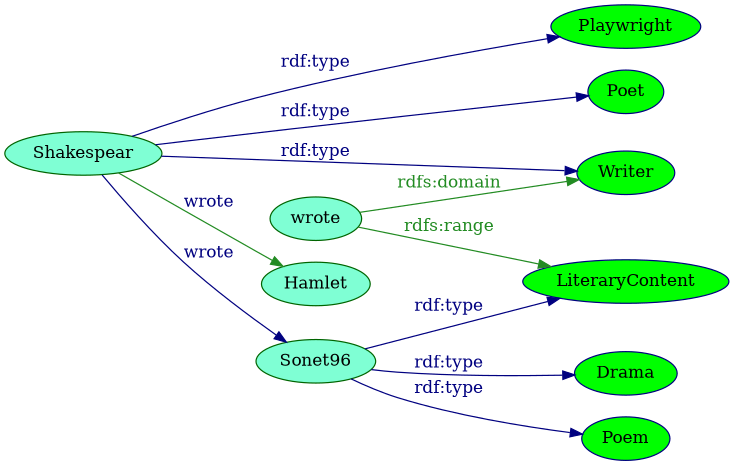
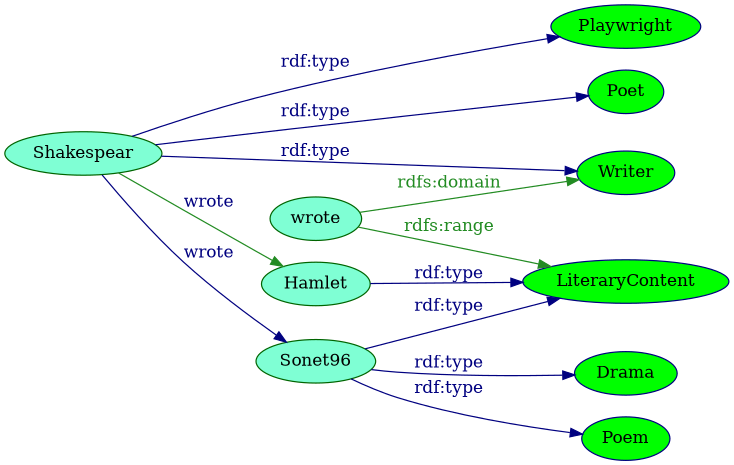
none -> (441, 283)
